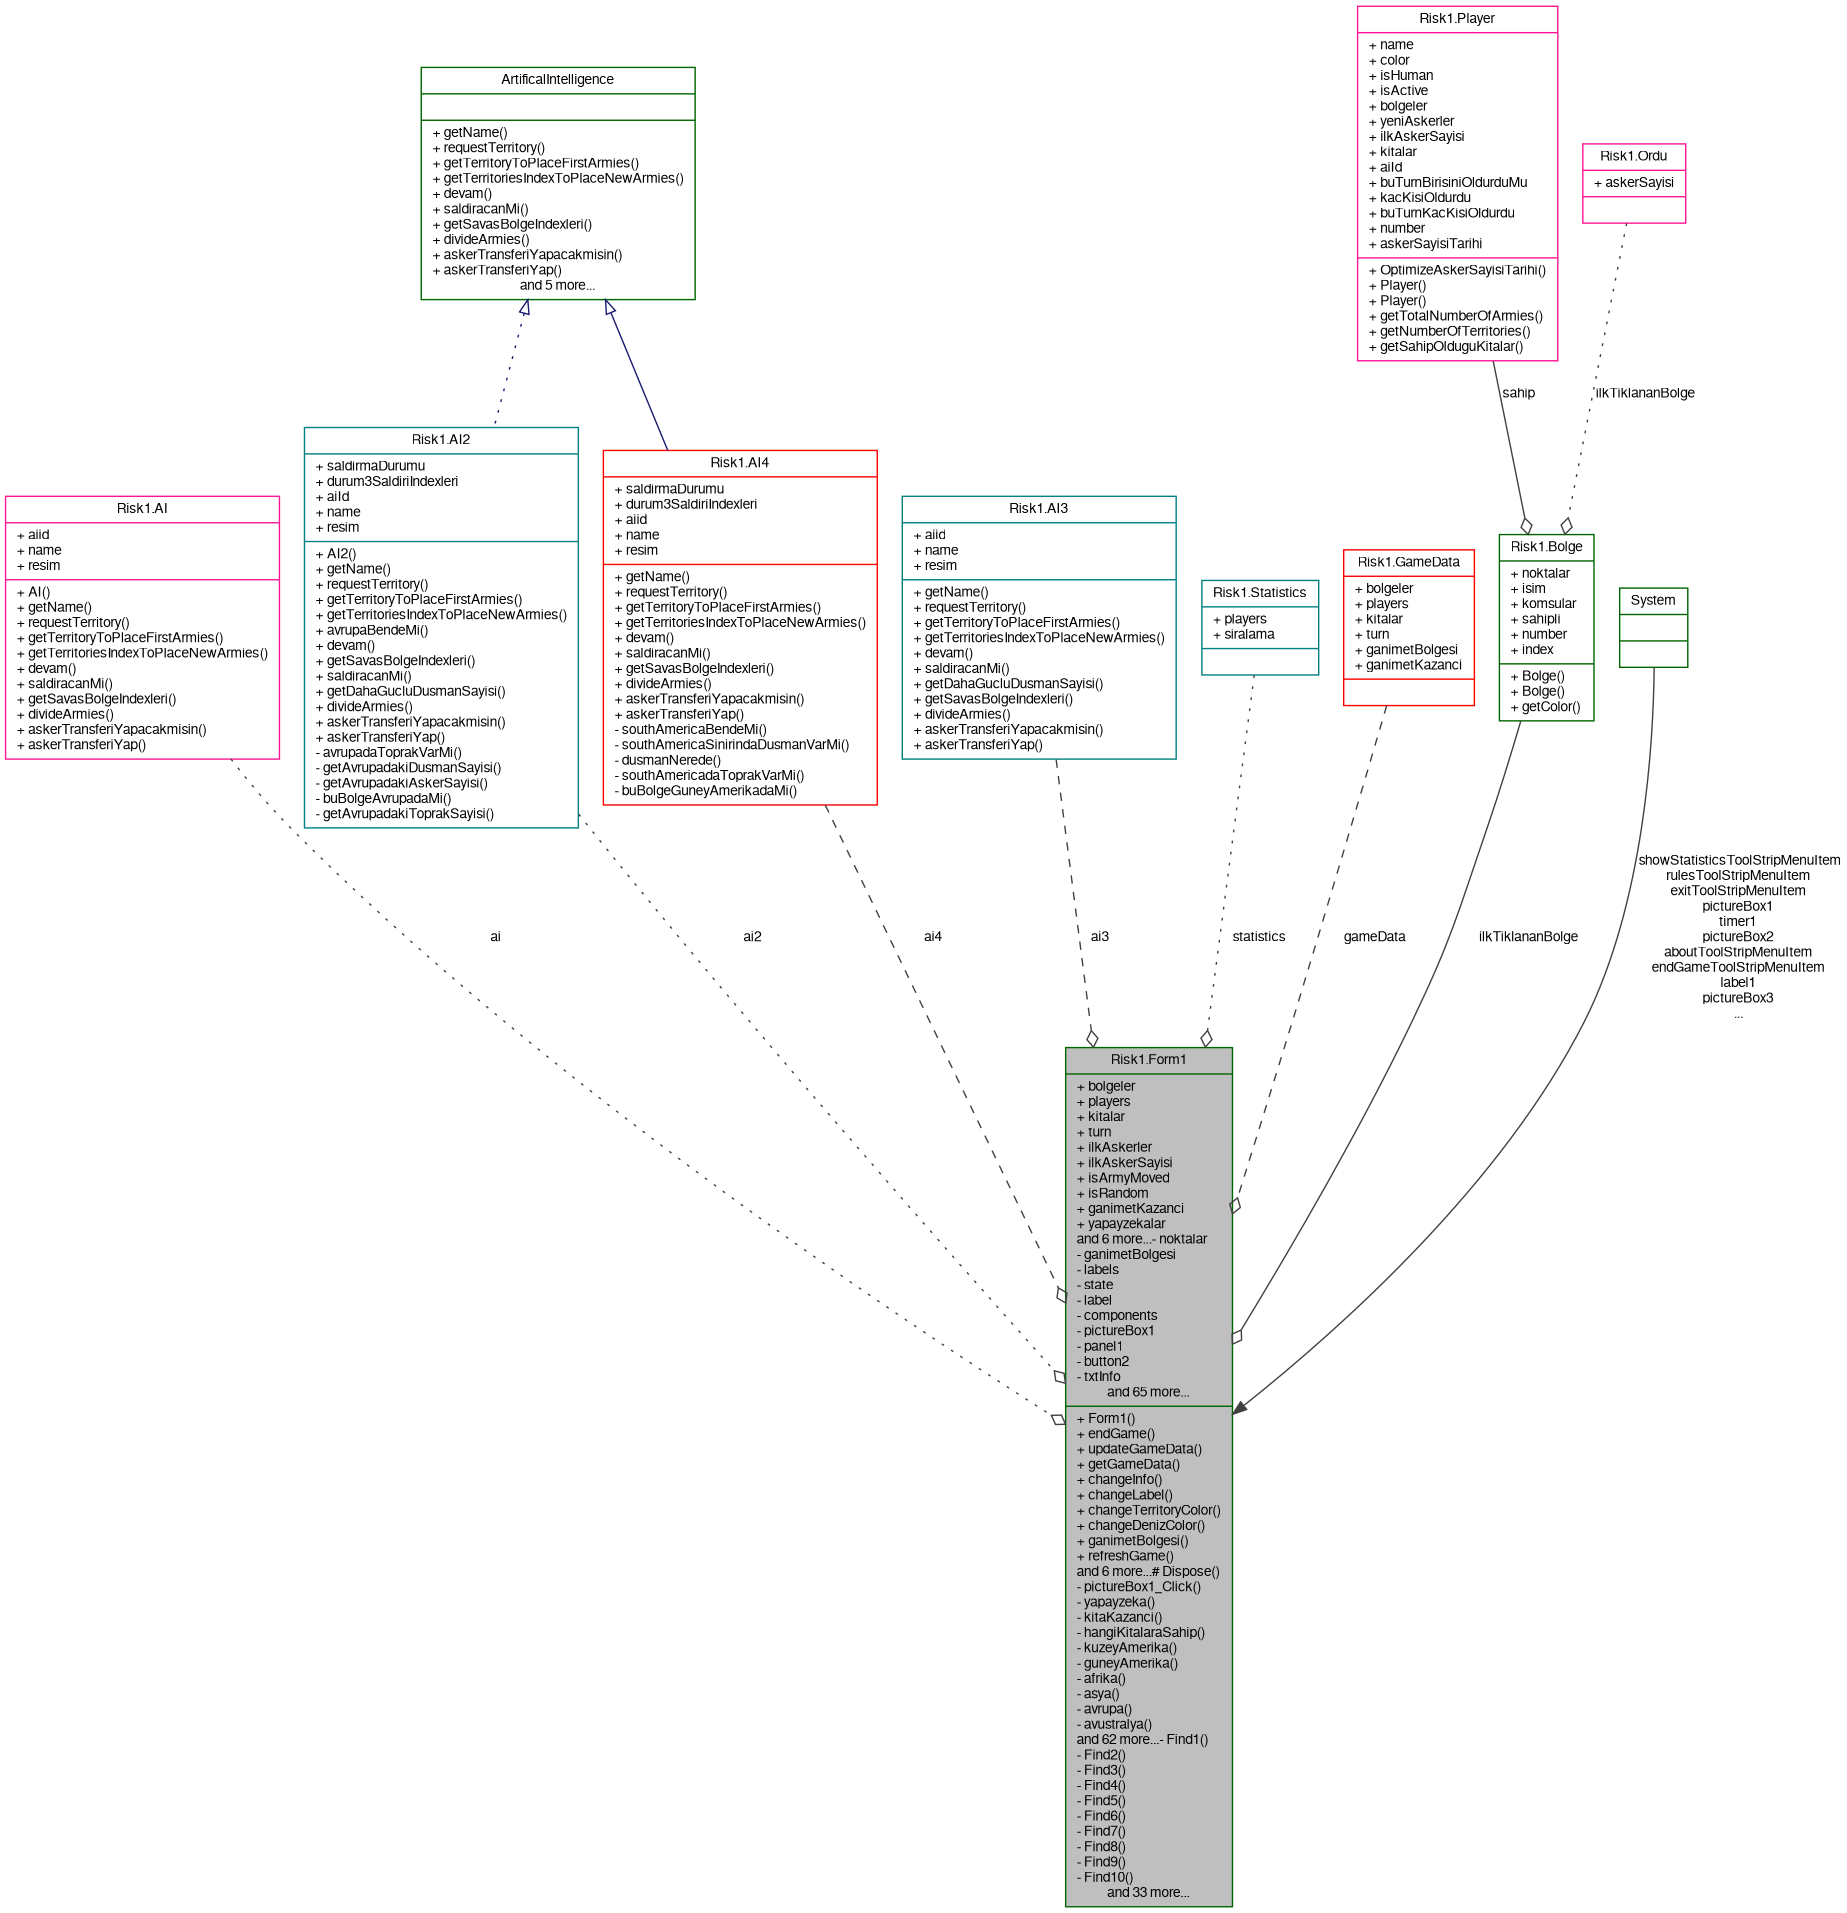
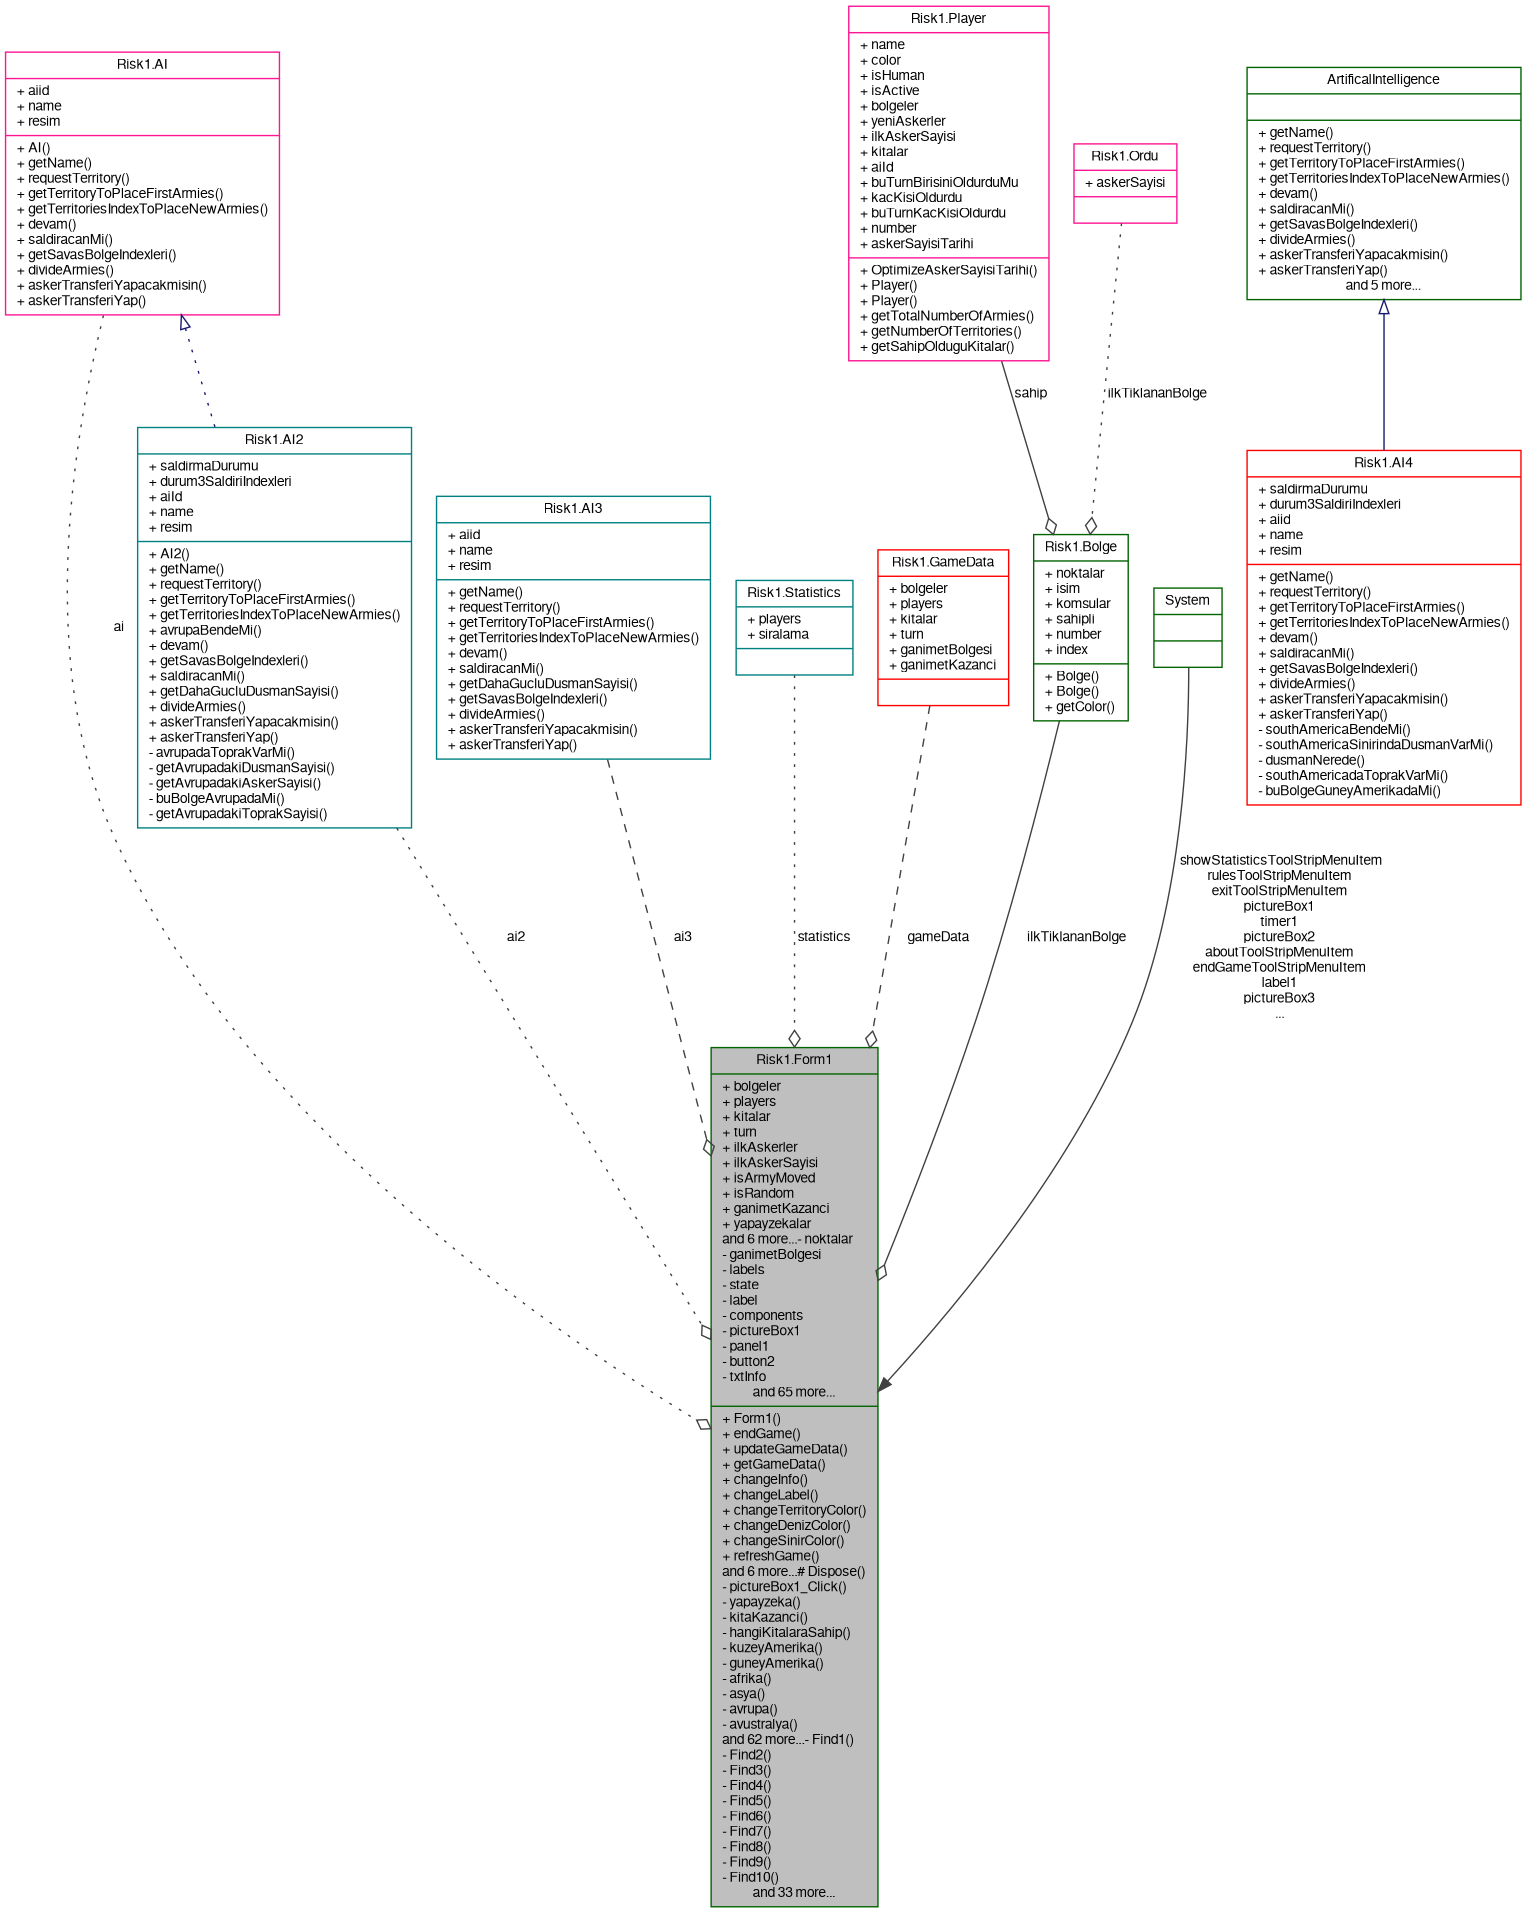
(509, 370) -> (200, 378)
(942, 1046) -> none
(1133, 1541) -> (783, 1541)
